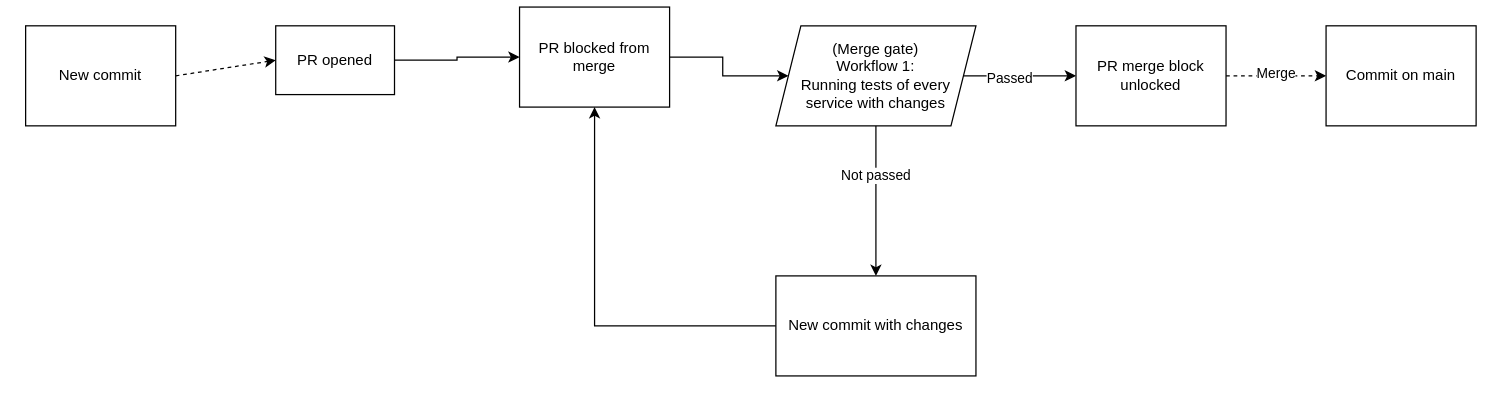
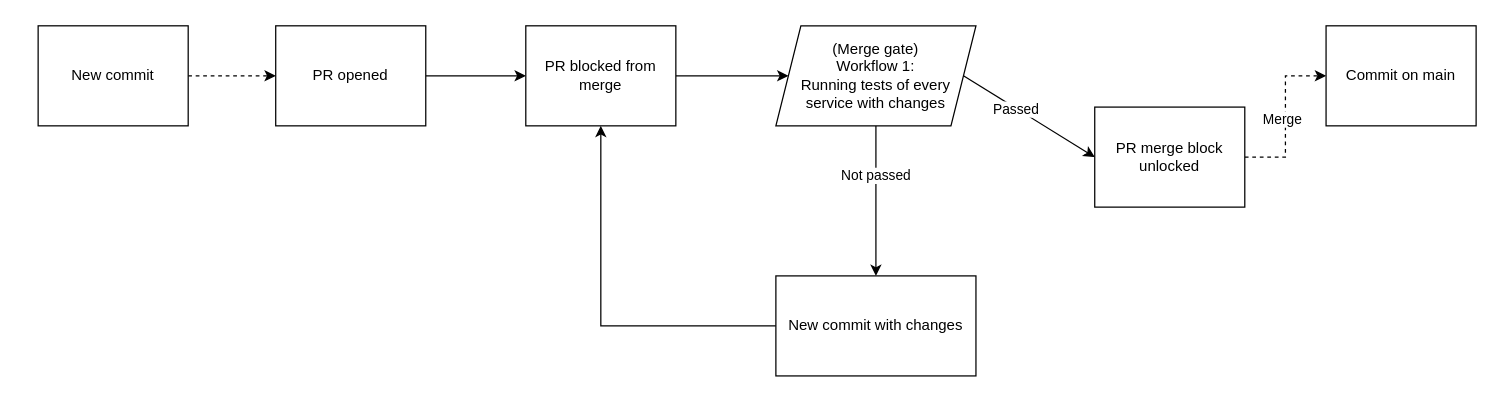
(594, 57) -> (601, 76)
(335, 60) -> (351, 76)
(101, 76) -> (113, 76)
(1151, 76) -> (1169, 157)
